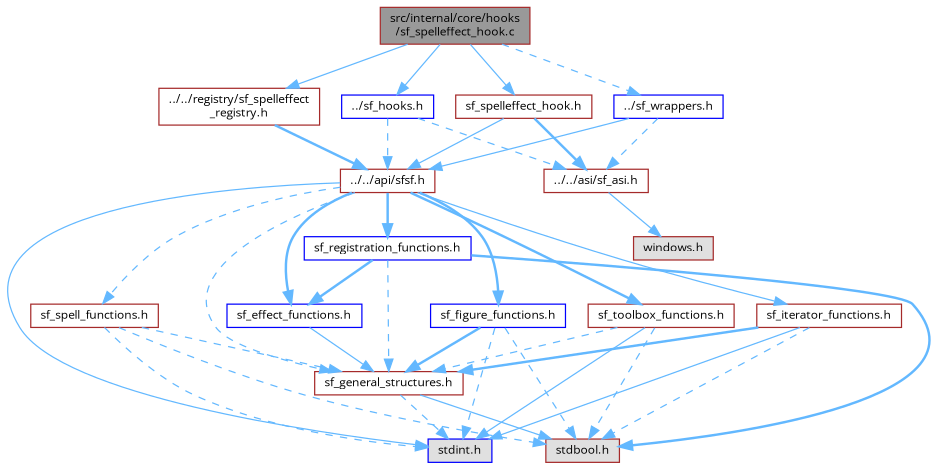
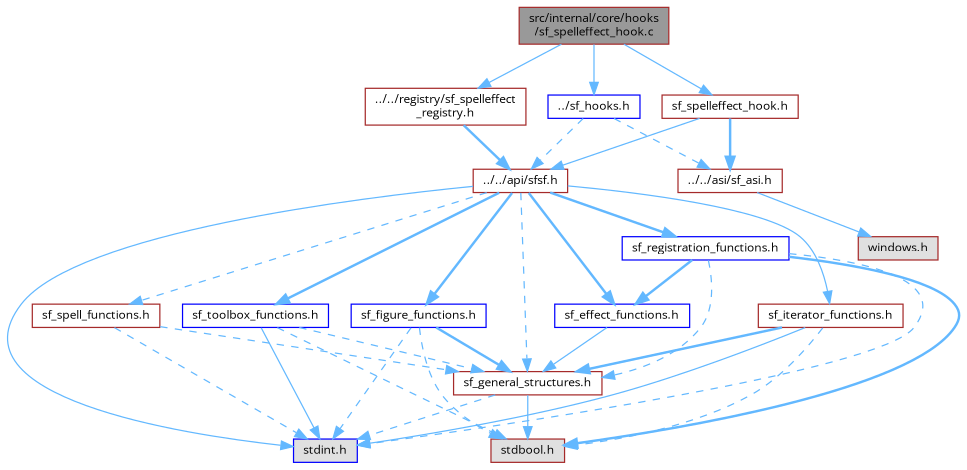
(668, 107) -> none
(661, 316) -> (256, 316)
none -> (732, 385)
(322, 400) -> none
